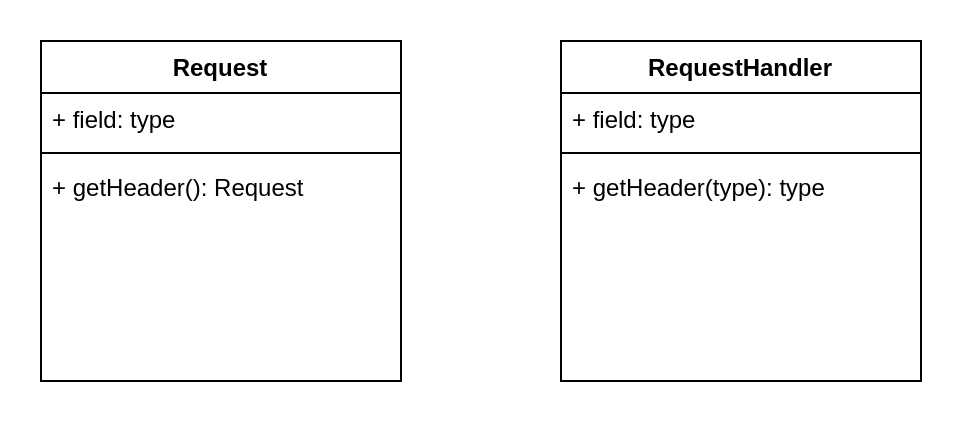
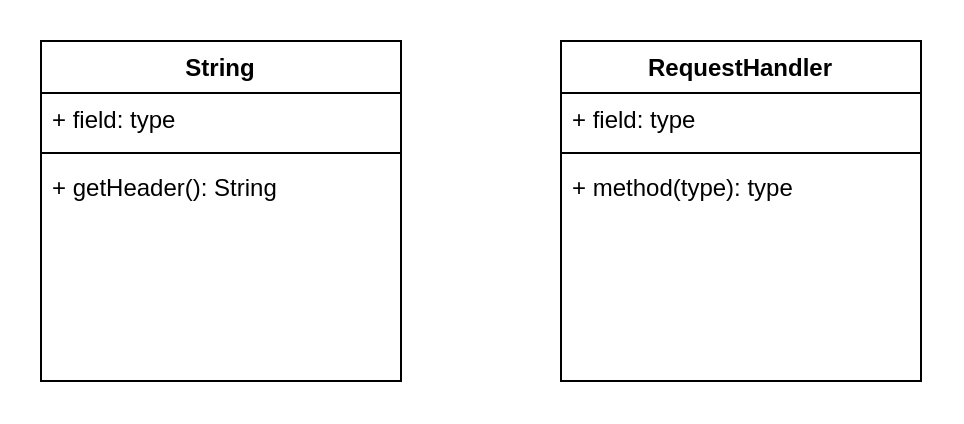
(220, 68) -> (220, 68)
(190, 188) -> (181, 188)
(717, 188) -> (697, 188)
